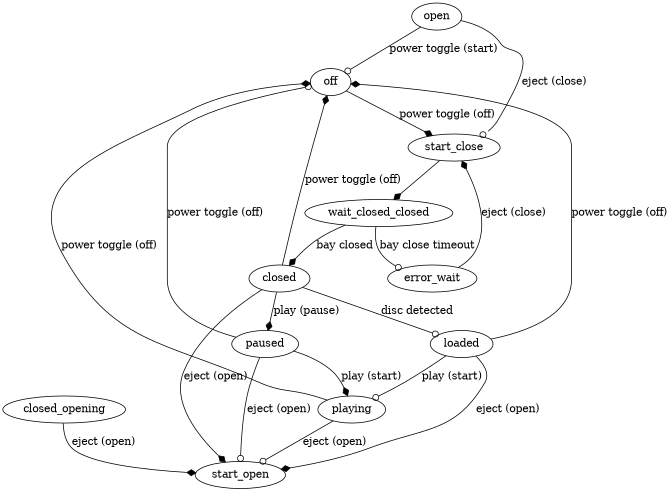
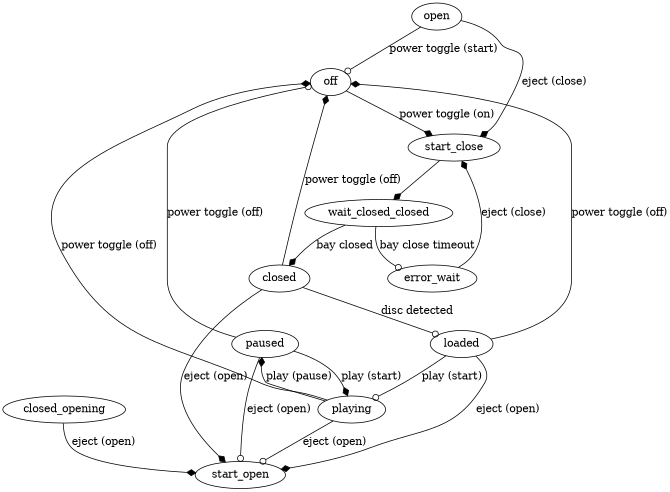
(523, 62) -> (523, 62)
(447, 115) -> (447, 115)
(273, 307) -> (287, 390)
